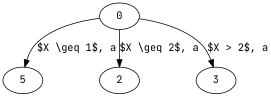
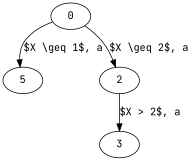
(181, 31) -> (119, 109)
